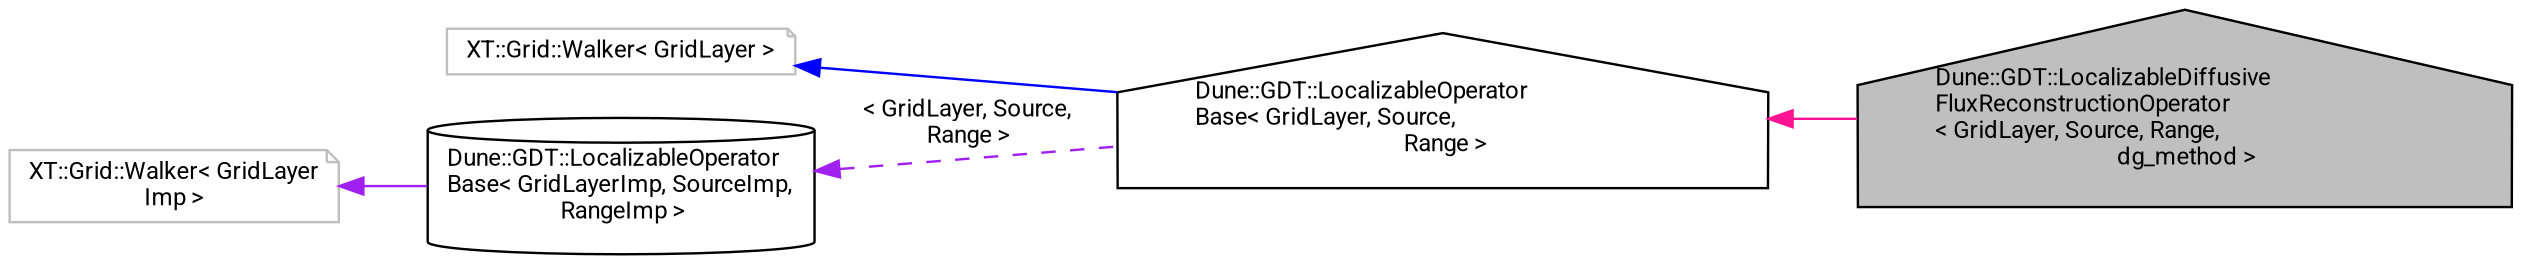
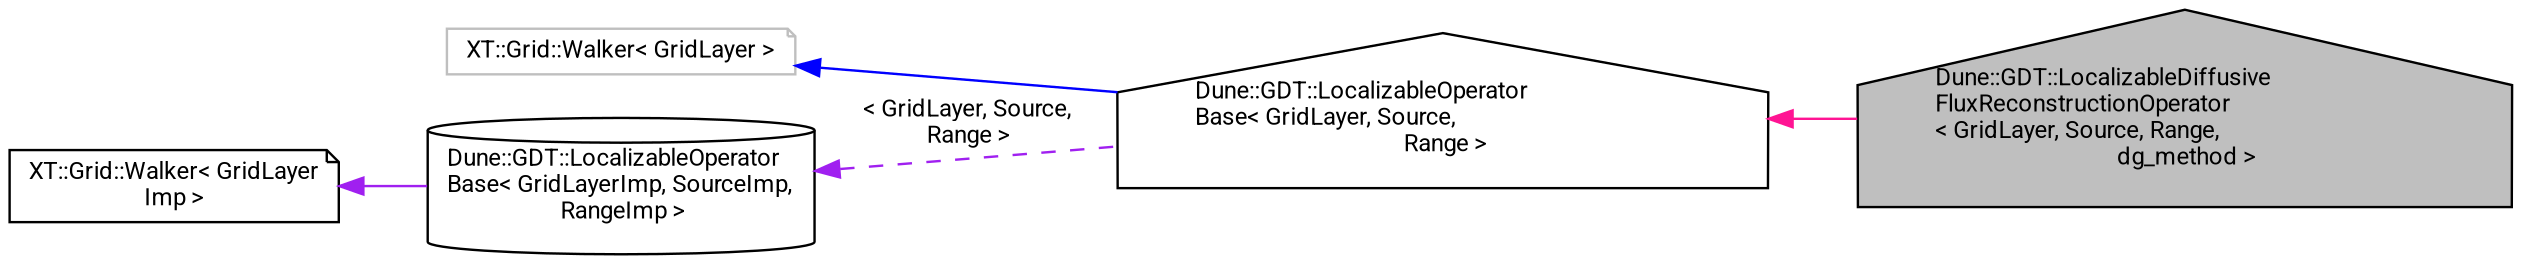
(174, 186) -> (174, 186)
